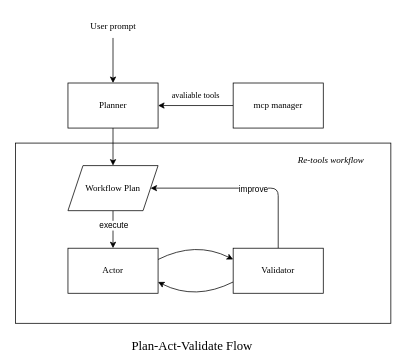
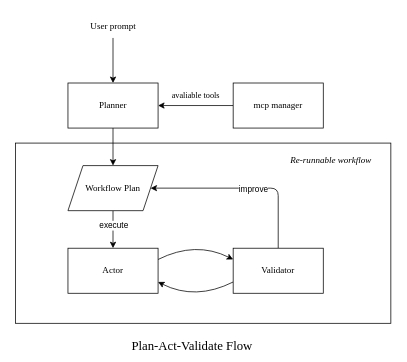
(331, 160) -> (331, 160)
